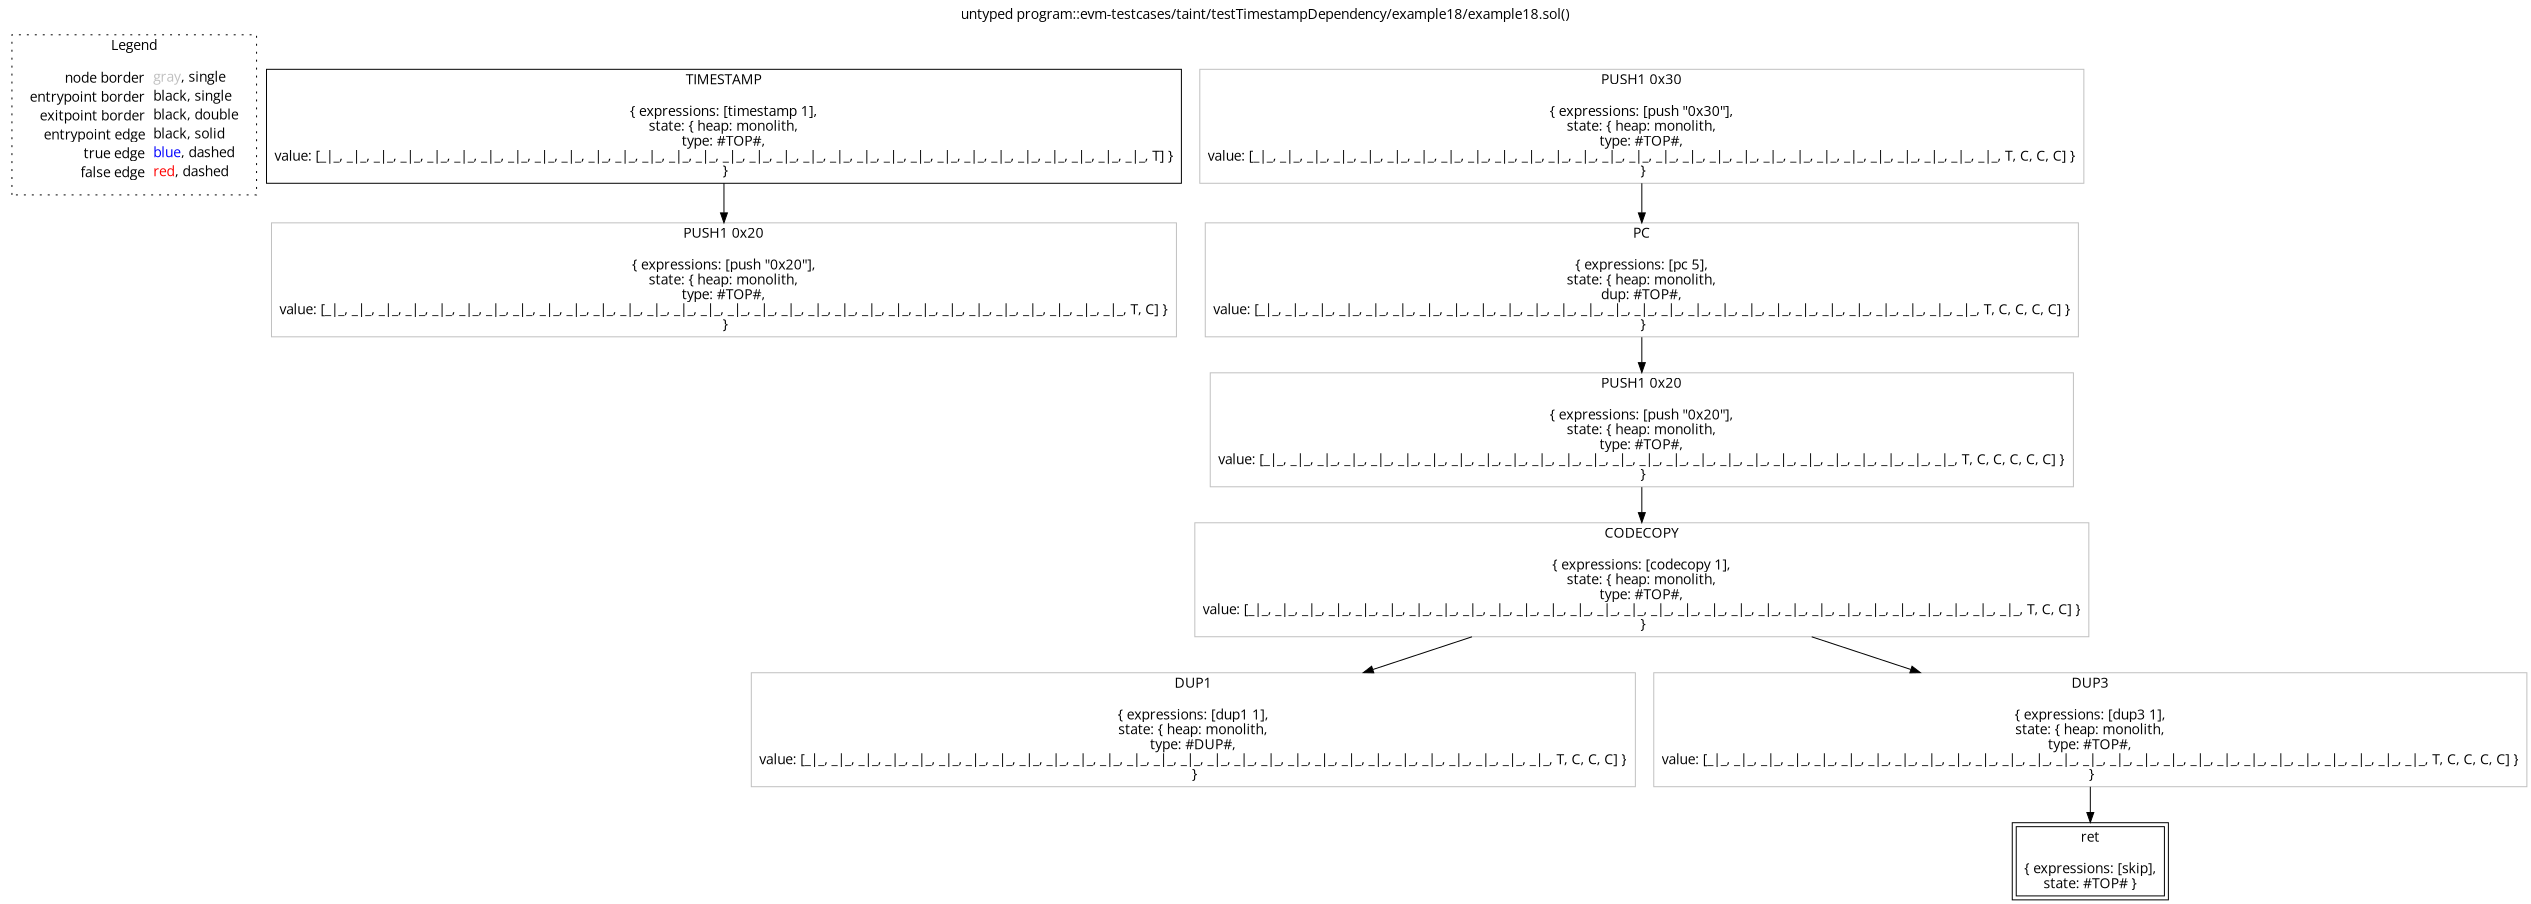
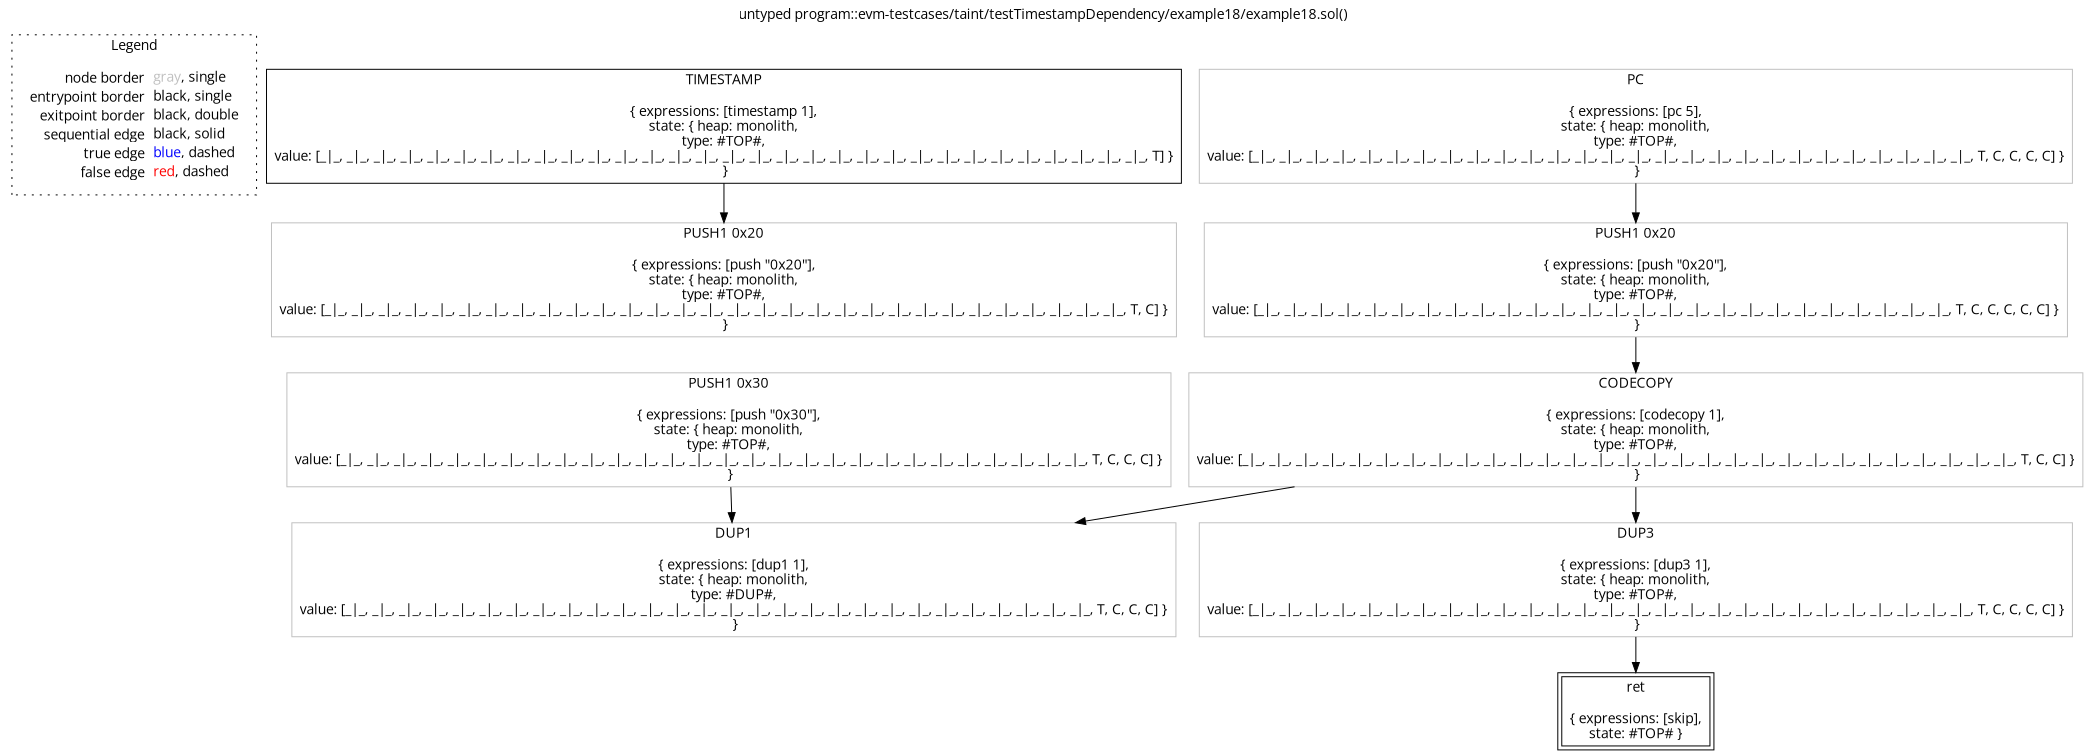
(96, 135) -> (96, 135)
(1642, 198) -> (731, 500)
(1642, 295) -> (1636, 142)
